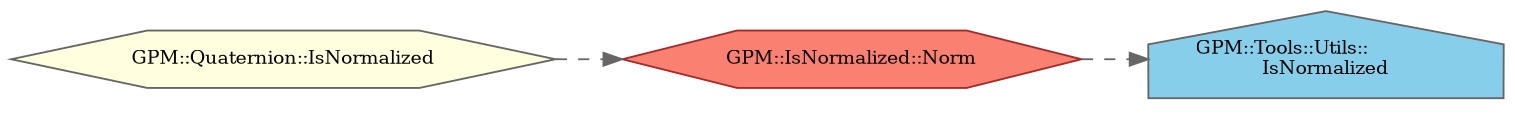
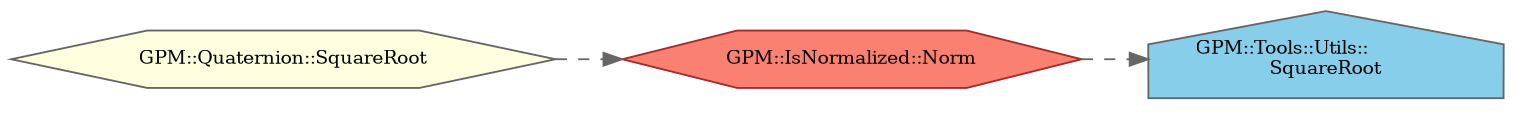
(283, 59) -> (283, 59)
(1326, 59) -> (1326, 59)
